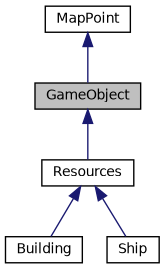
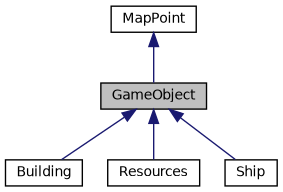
(62, 217) -> (93, 138)
(114, 217) -> (208, 139)
